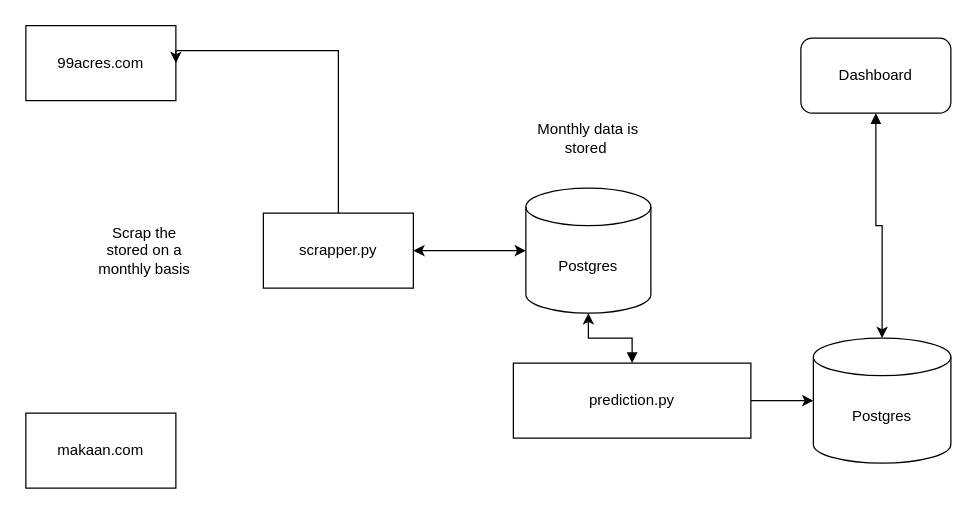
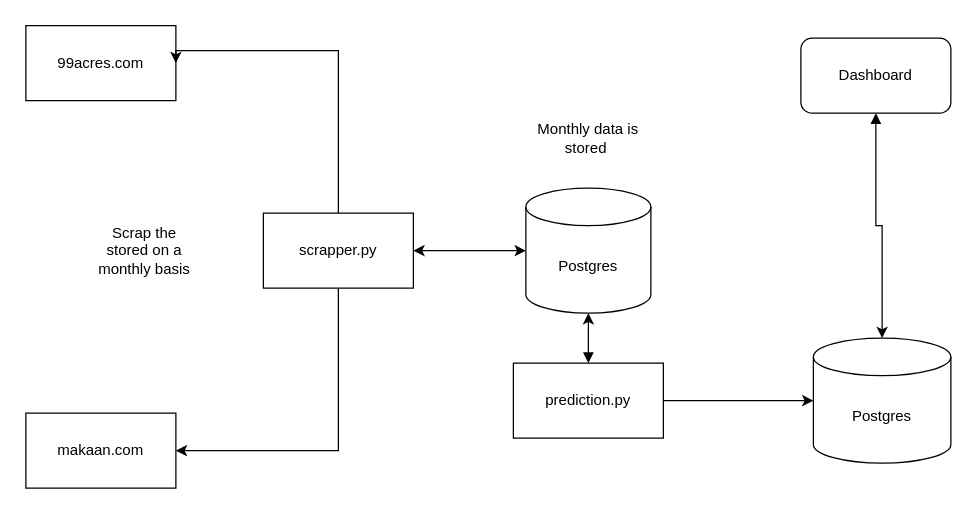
(632, 401) -> (588, 401)
none -> (338, 447)
